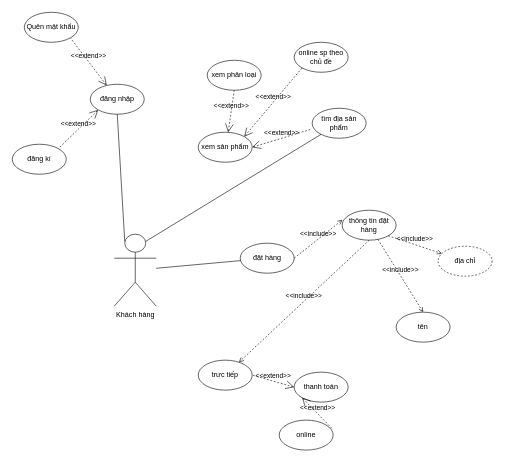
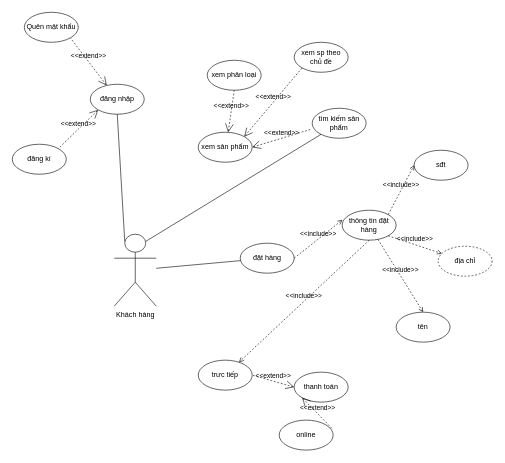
(321, 57) -> (321, 57)
(339, 123) -> (339, 123)
none -> (441, 165)
none -> (401, 191)
